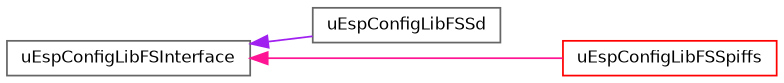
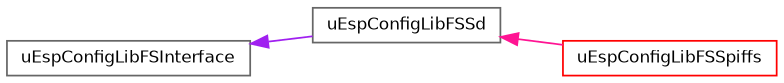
(415, 58) -> (540, 42)
